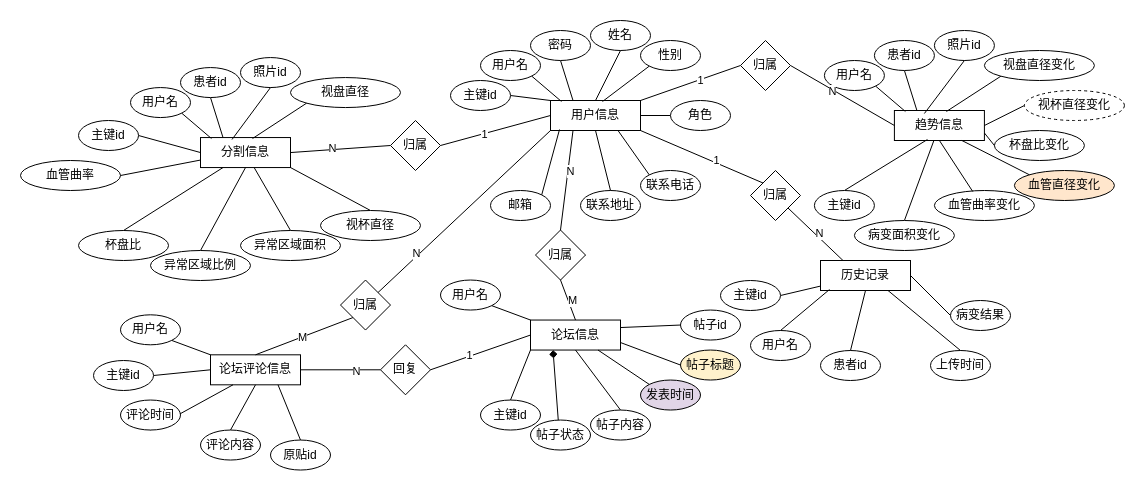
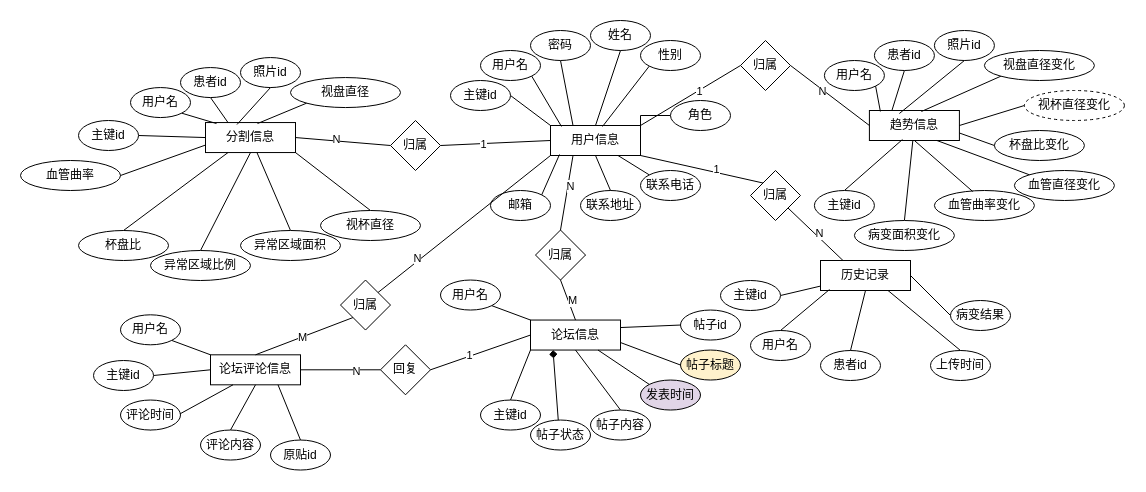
(596, 116) -> (596, 141)
(939, 126) -> (914, 126)
(246, 153) -> (251, 138)
(1064, 186) -> (1064, 186)
